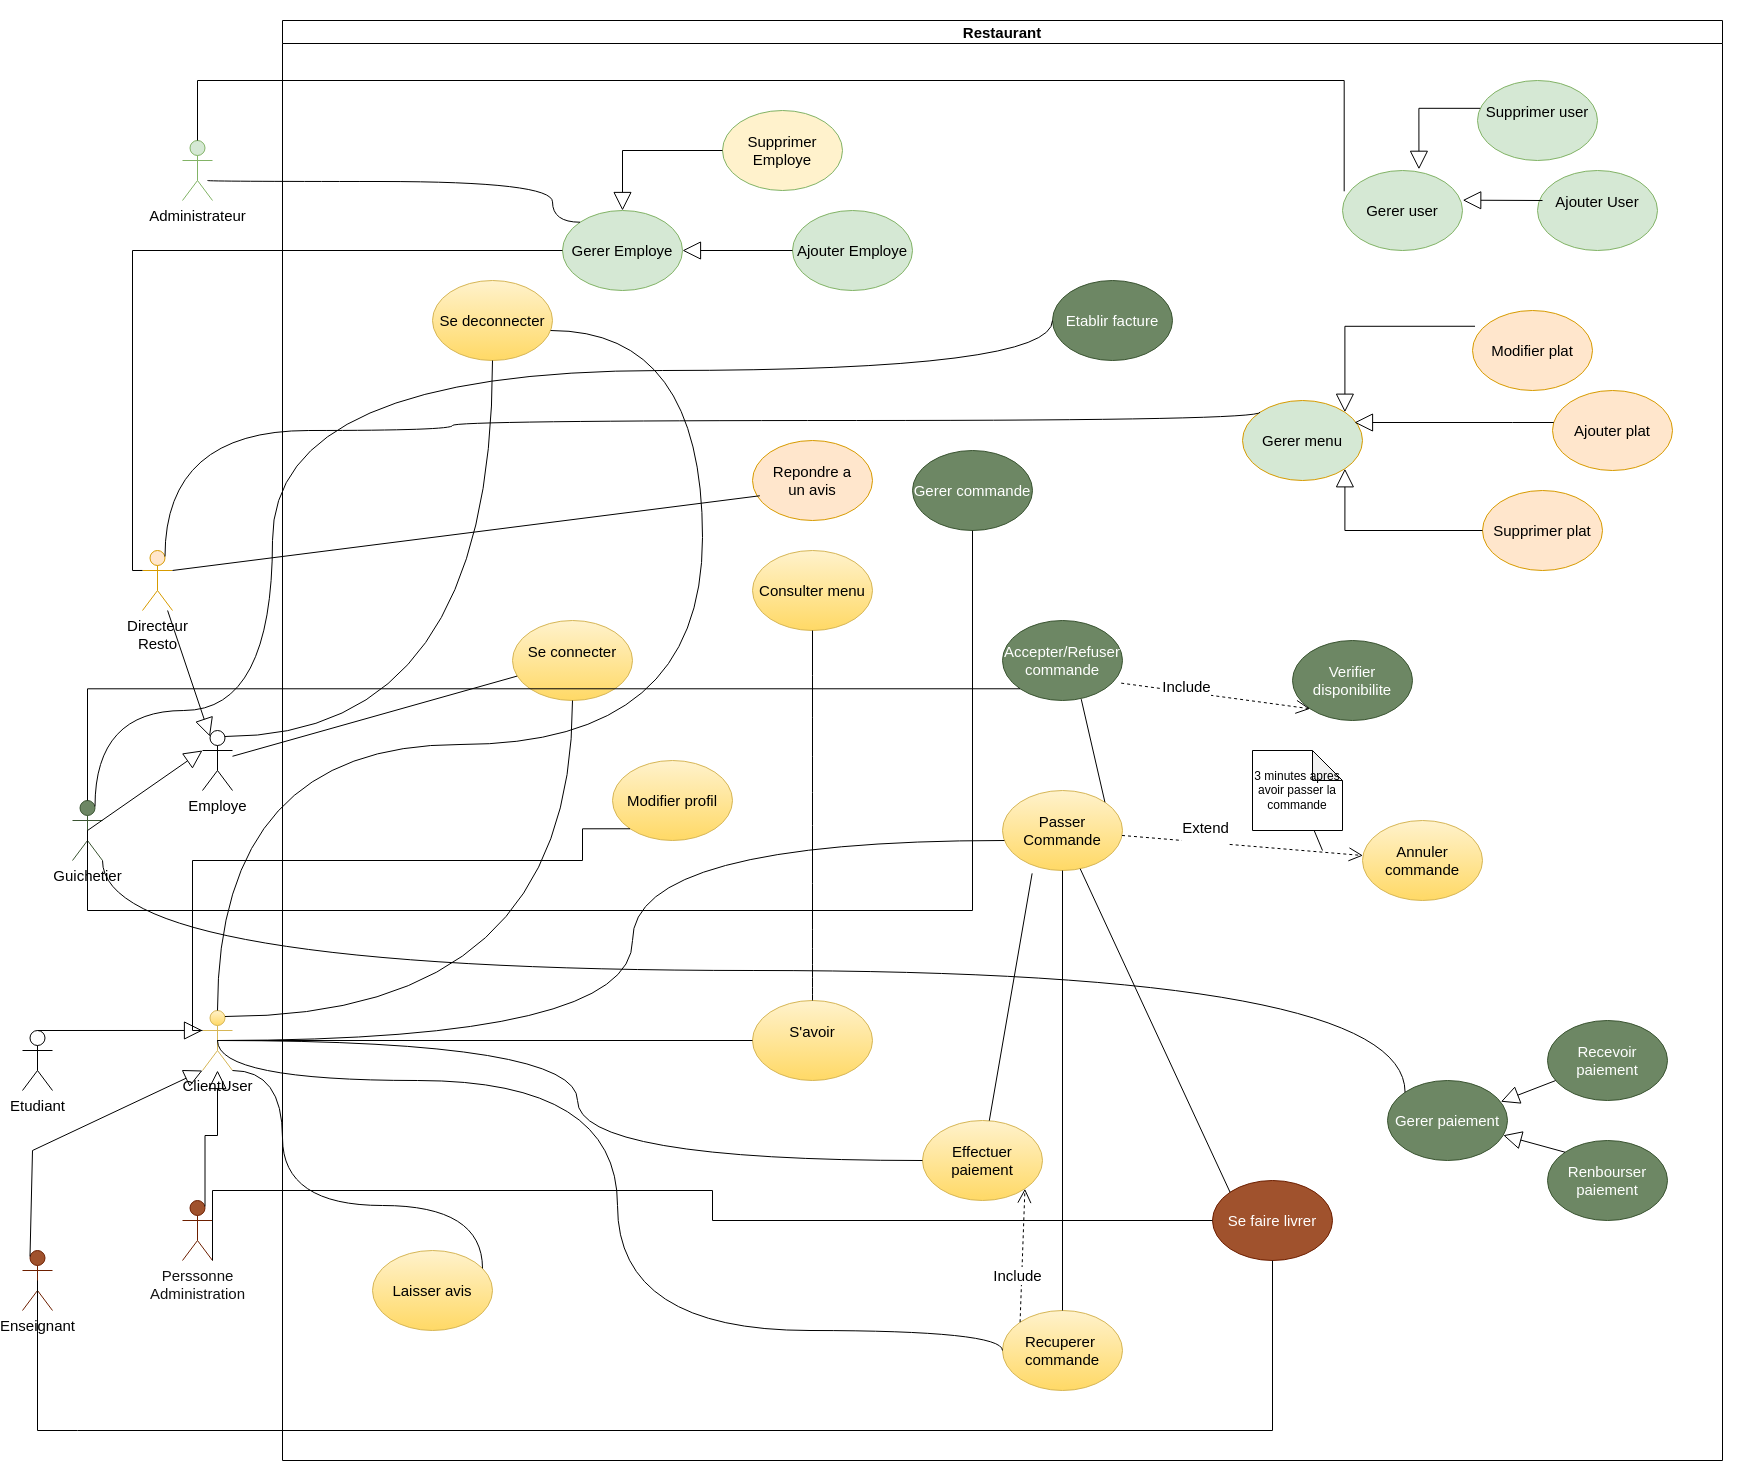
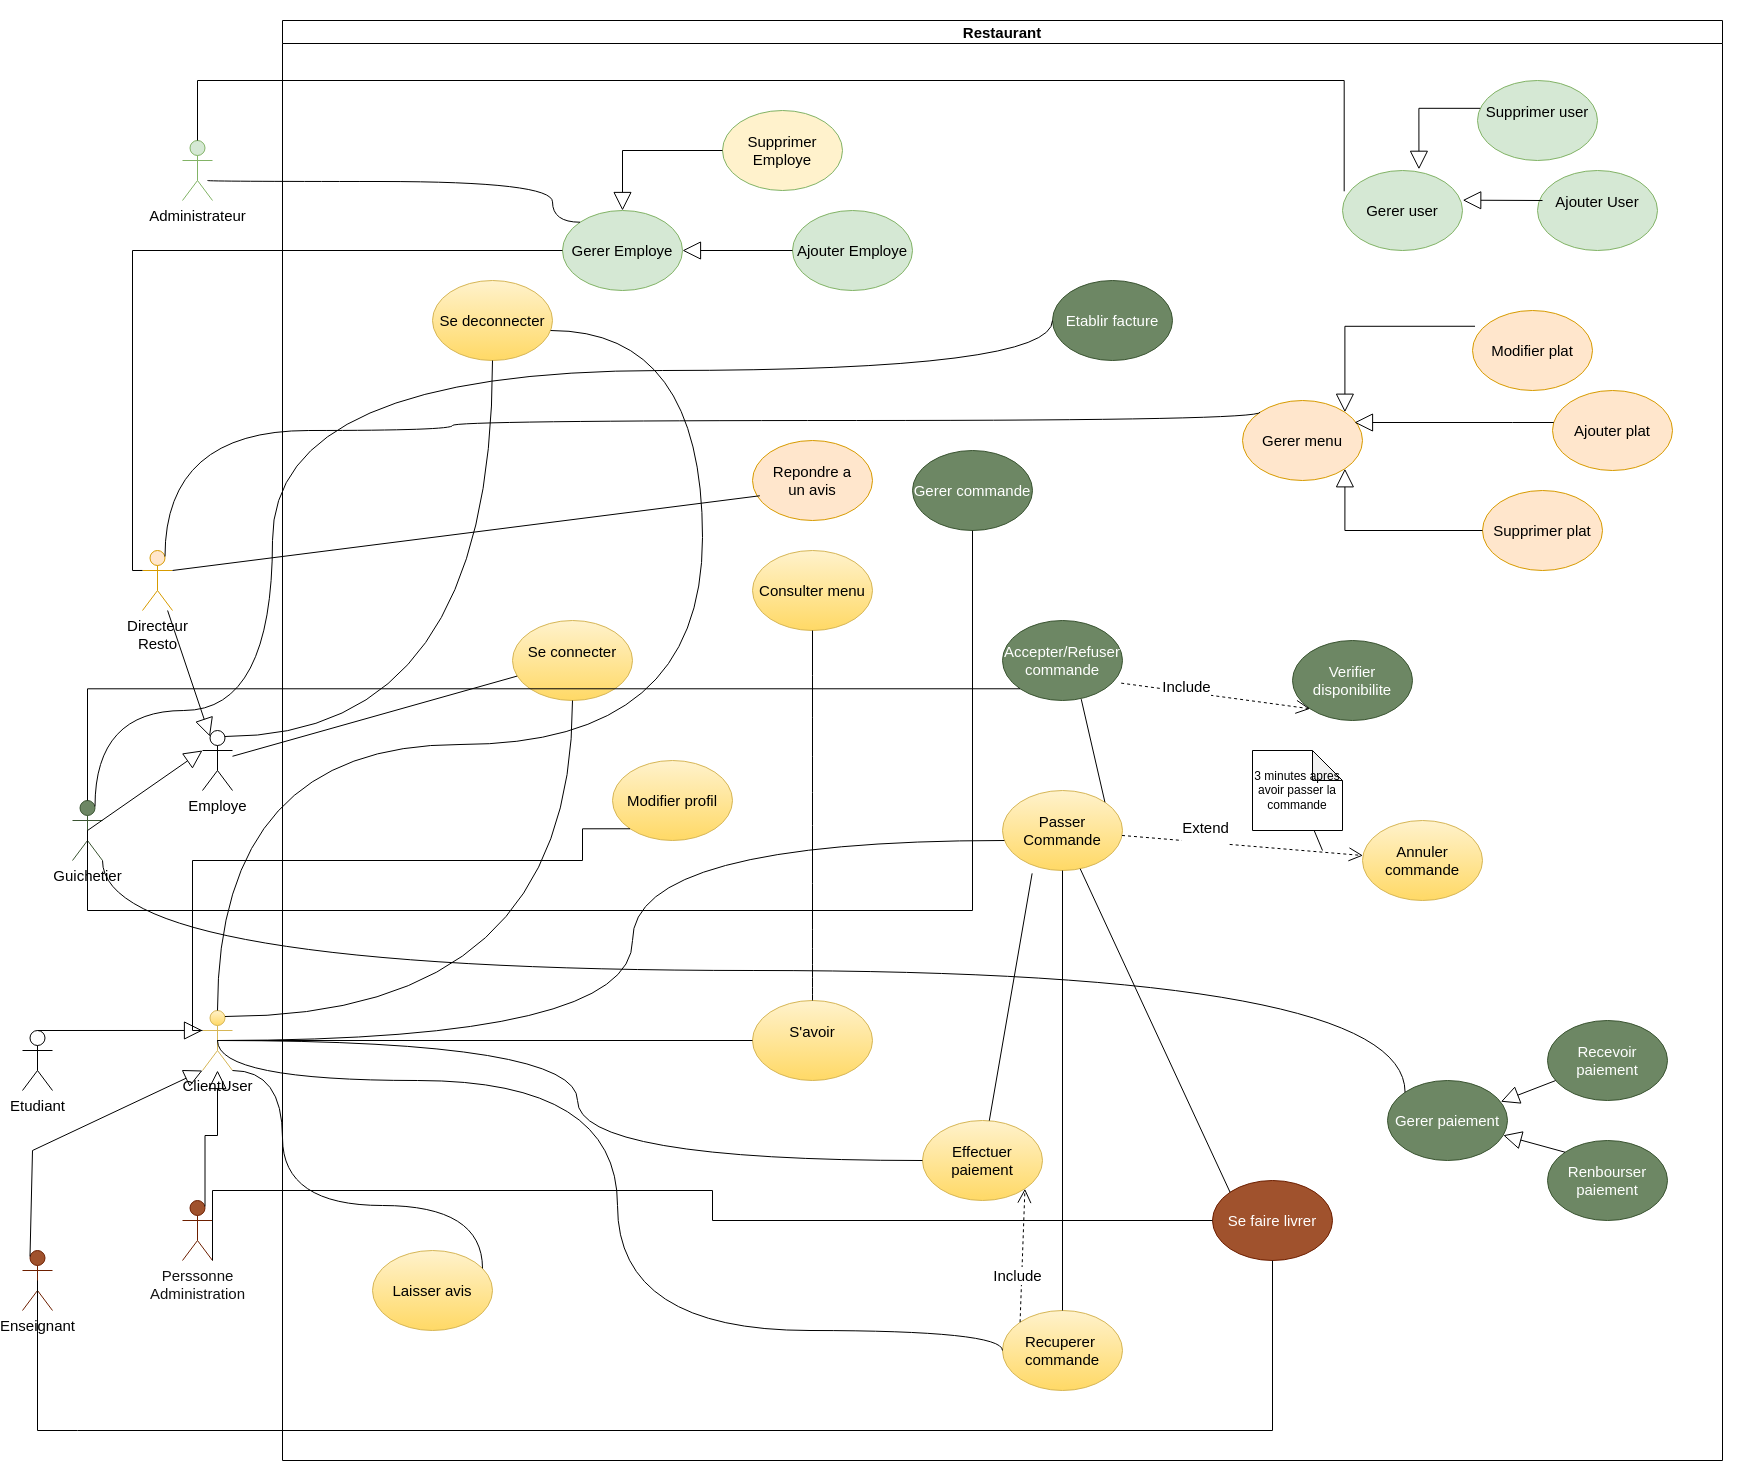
(1303, 441) -> (1303, 441)
